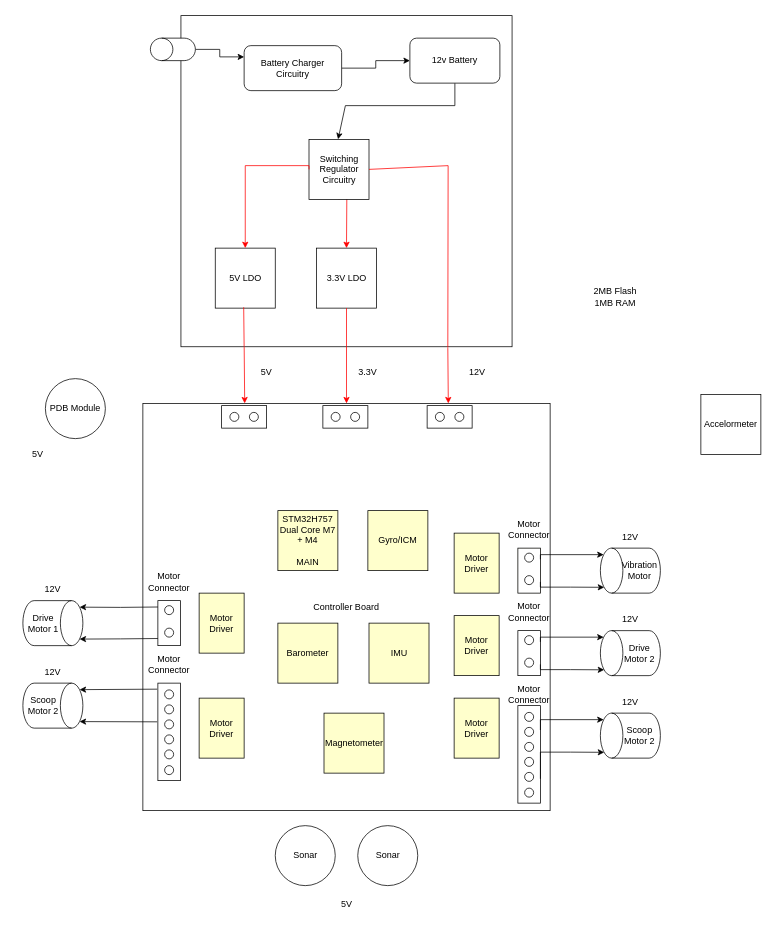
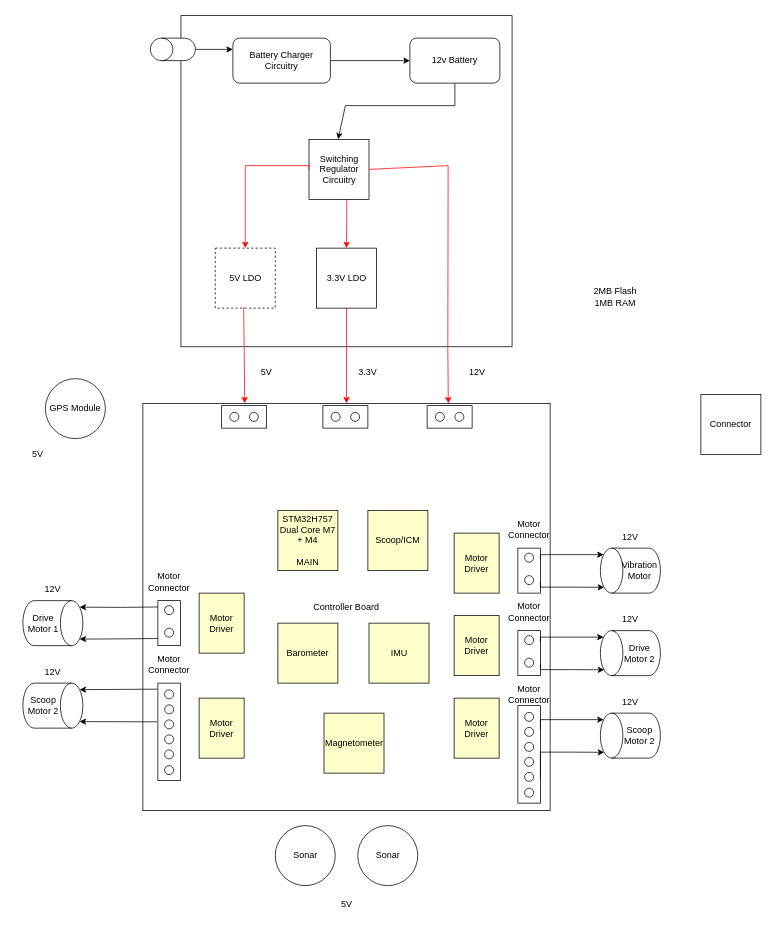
(293, 68) -> (282, 60)
(245, 278) -> (245, 278)
(75, 408) -> (75, 408)
(731, 424) -> (731, 424)
(398, 540) -> (398, 540)
